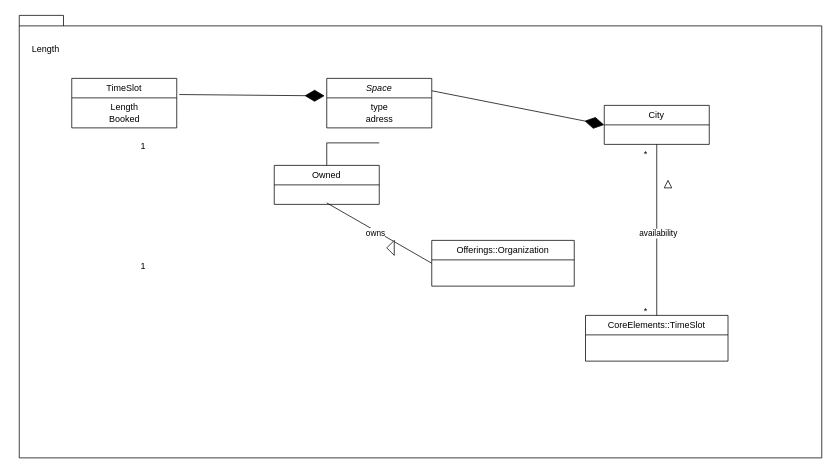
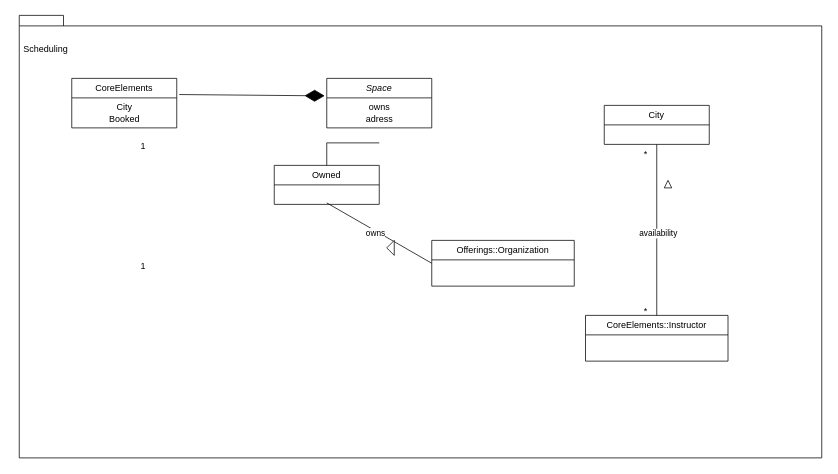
(46, 49) -> (46, 49)
(124, 88) -> (124, 88)
(508, 106) -> none
(125, 113) -> (125, 113)
(380, 113) -> (380, 113)
(657, 325) -> (657, 325)
